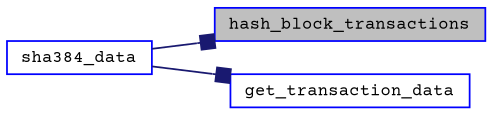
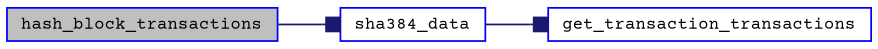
(174, 46) -> (300, 24)
(350, 91) -> (710, 24)
